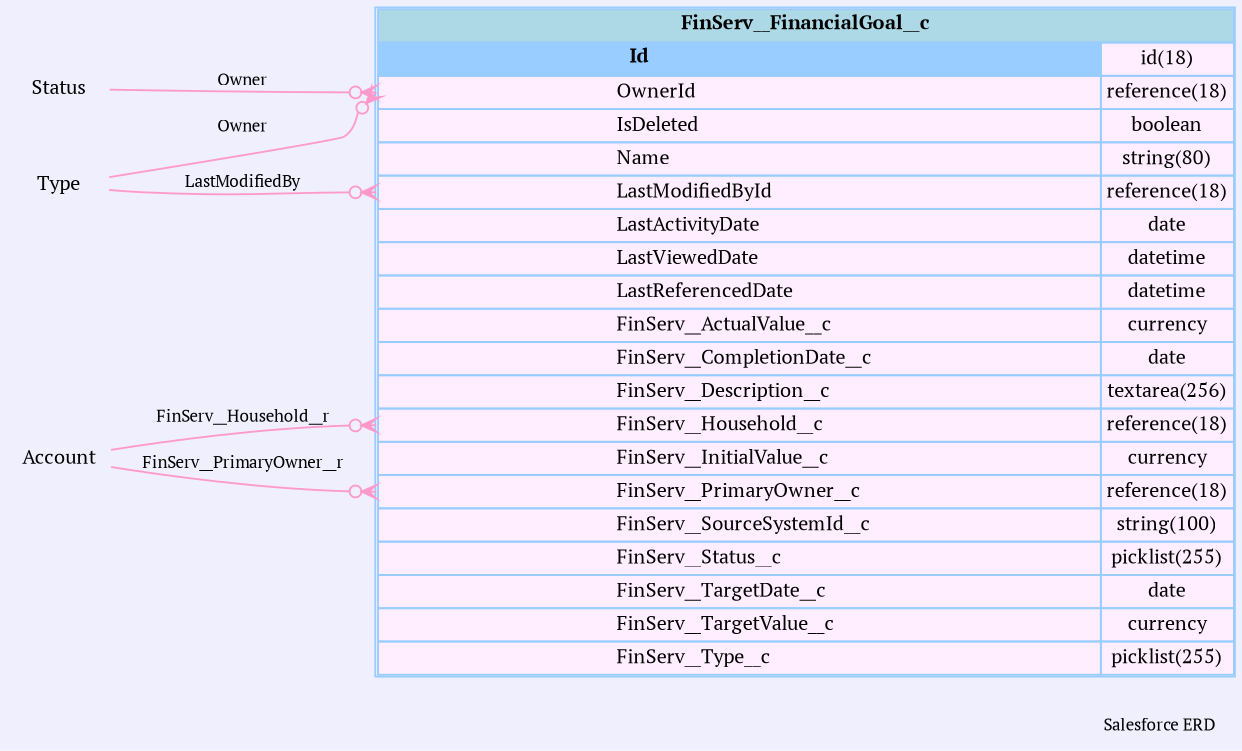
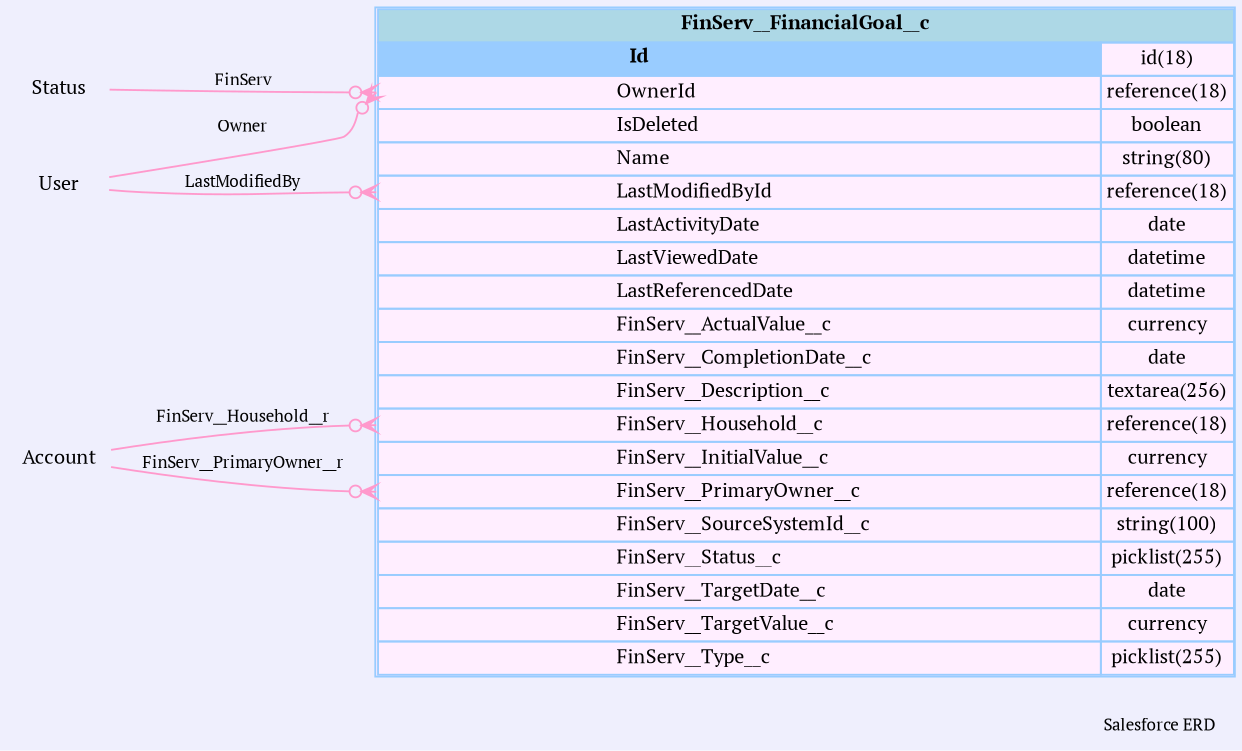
(243, 81) -> (243, 81)
(59, 185) -> (59, 185)
